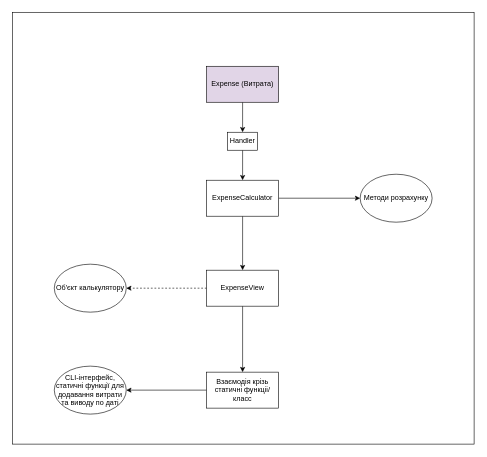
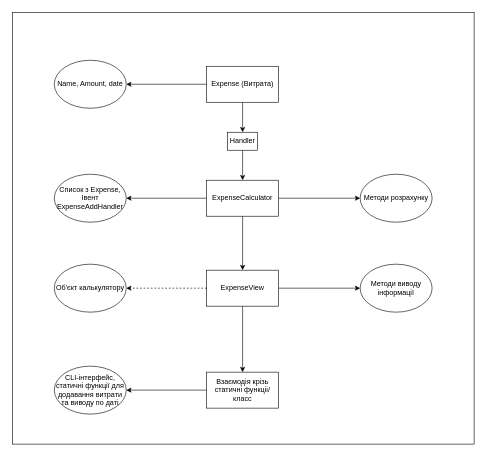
none -> (90, 84)
none -> (131, 84)
(243, 84) -> (243, 84)
none -> (90, 198)
none -> (131, 198)
none -> (354, 288)
none -> (396, 288)
